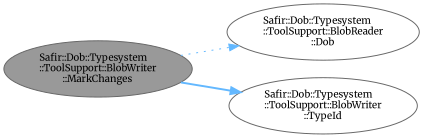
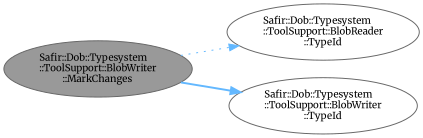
(323, 32) -> (323, 32)
